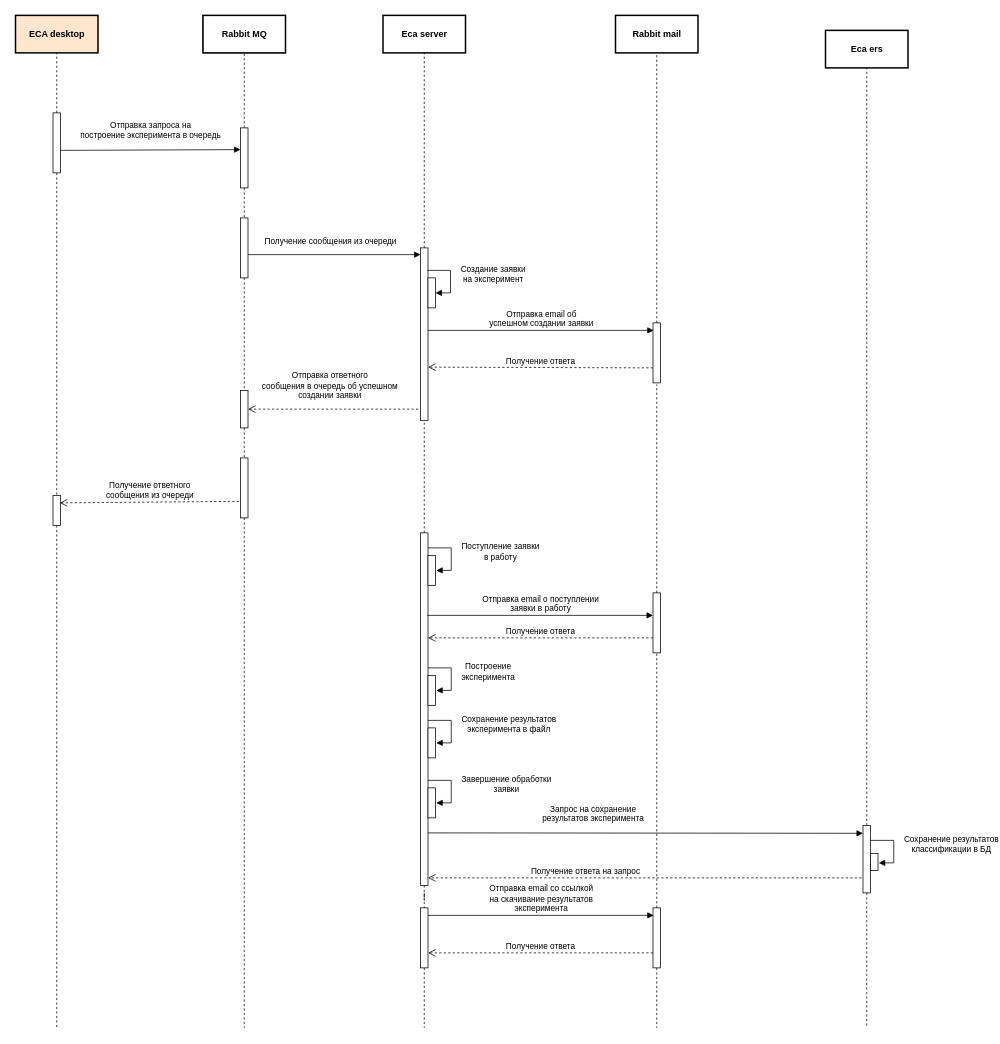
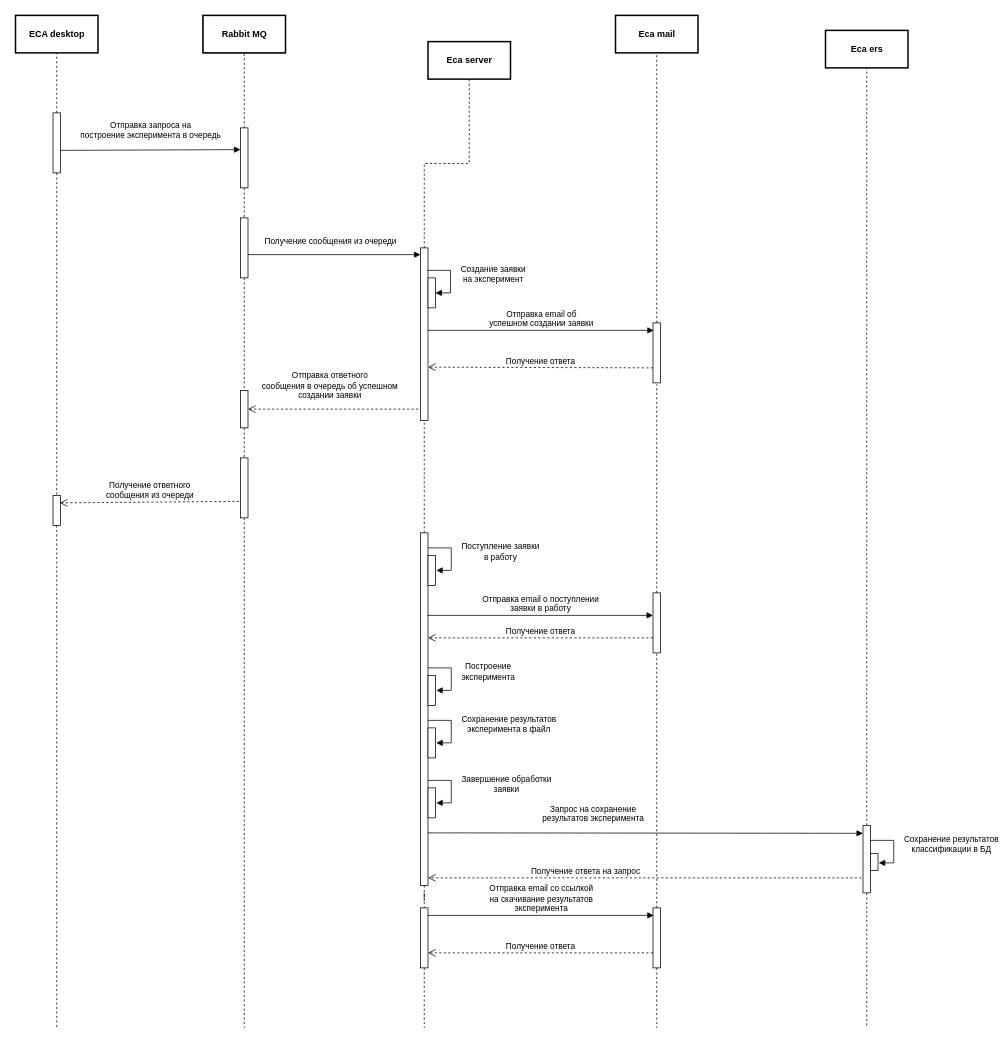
(57, 34) -> (57, 34)
(424, 34) -> (469, 60)
(657, 34) -> (657, 34)
